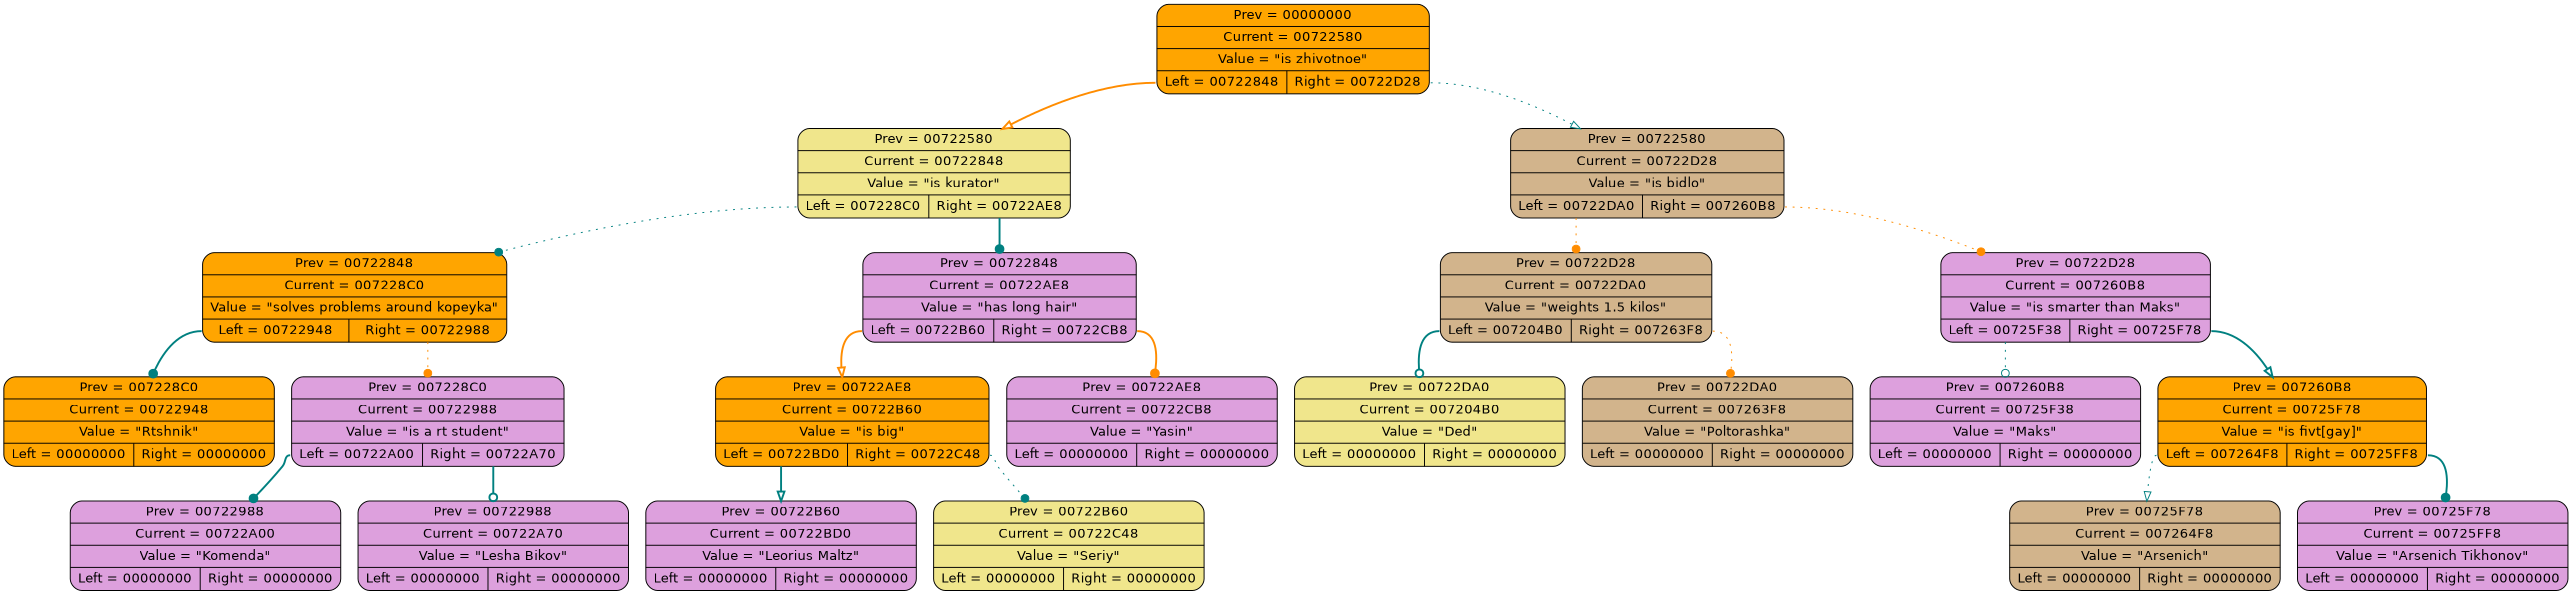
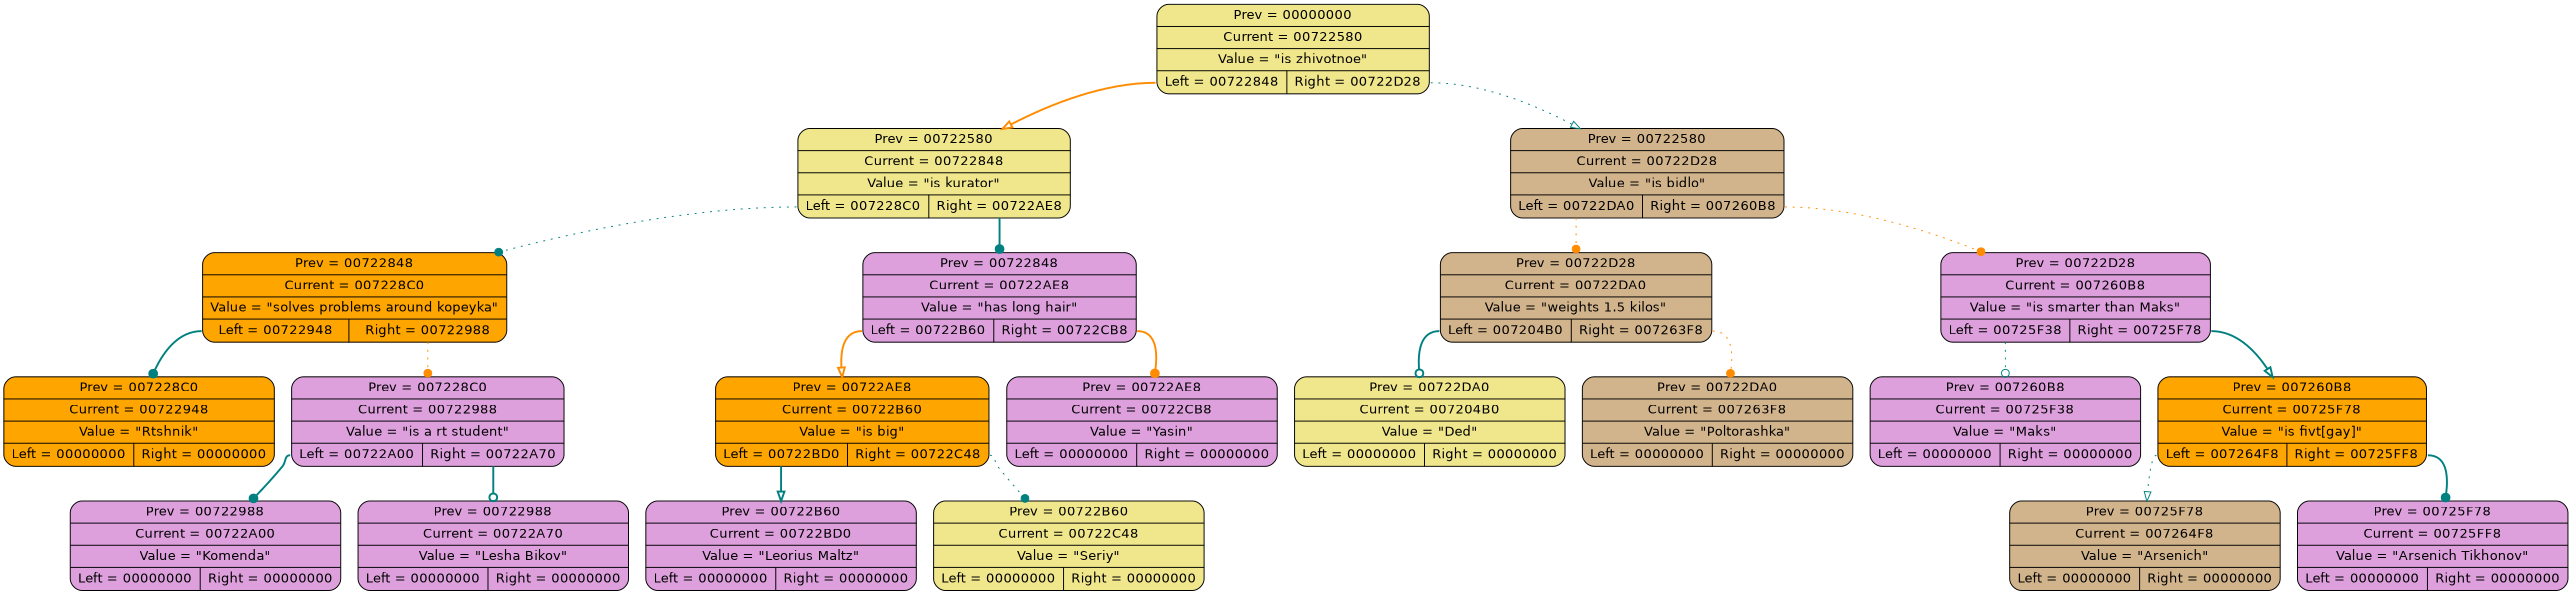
(1293, 49) -> (1293, 49)
